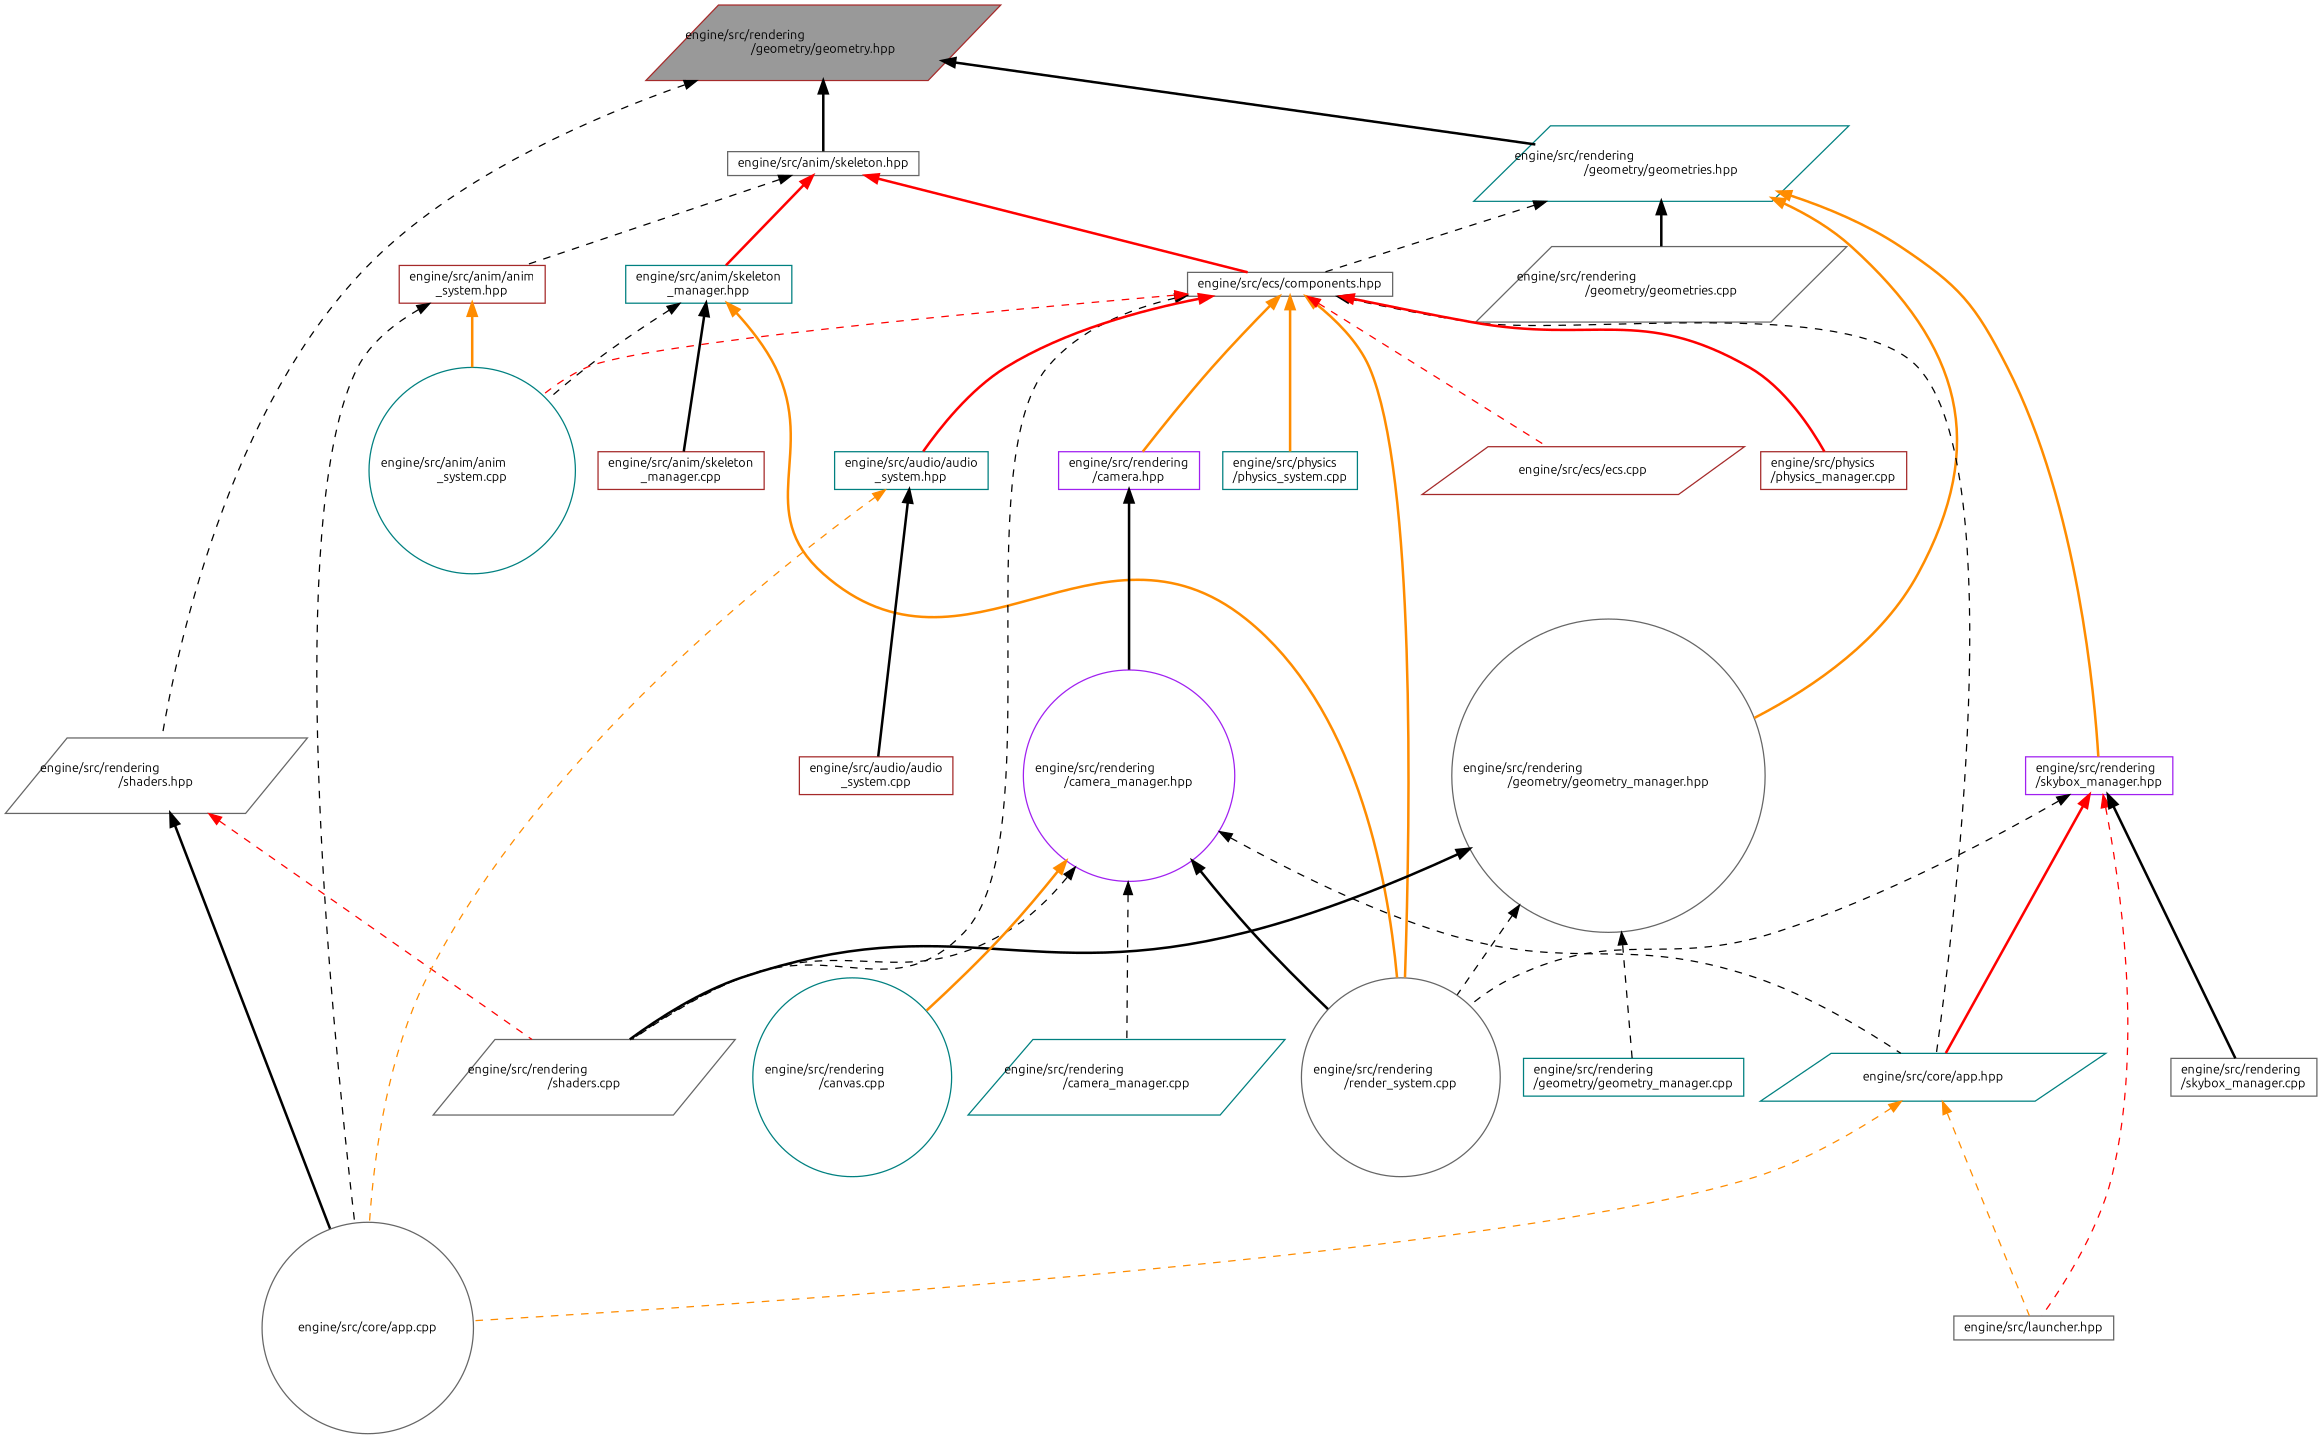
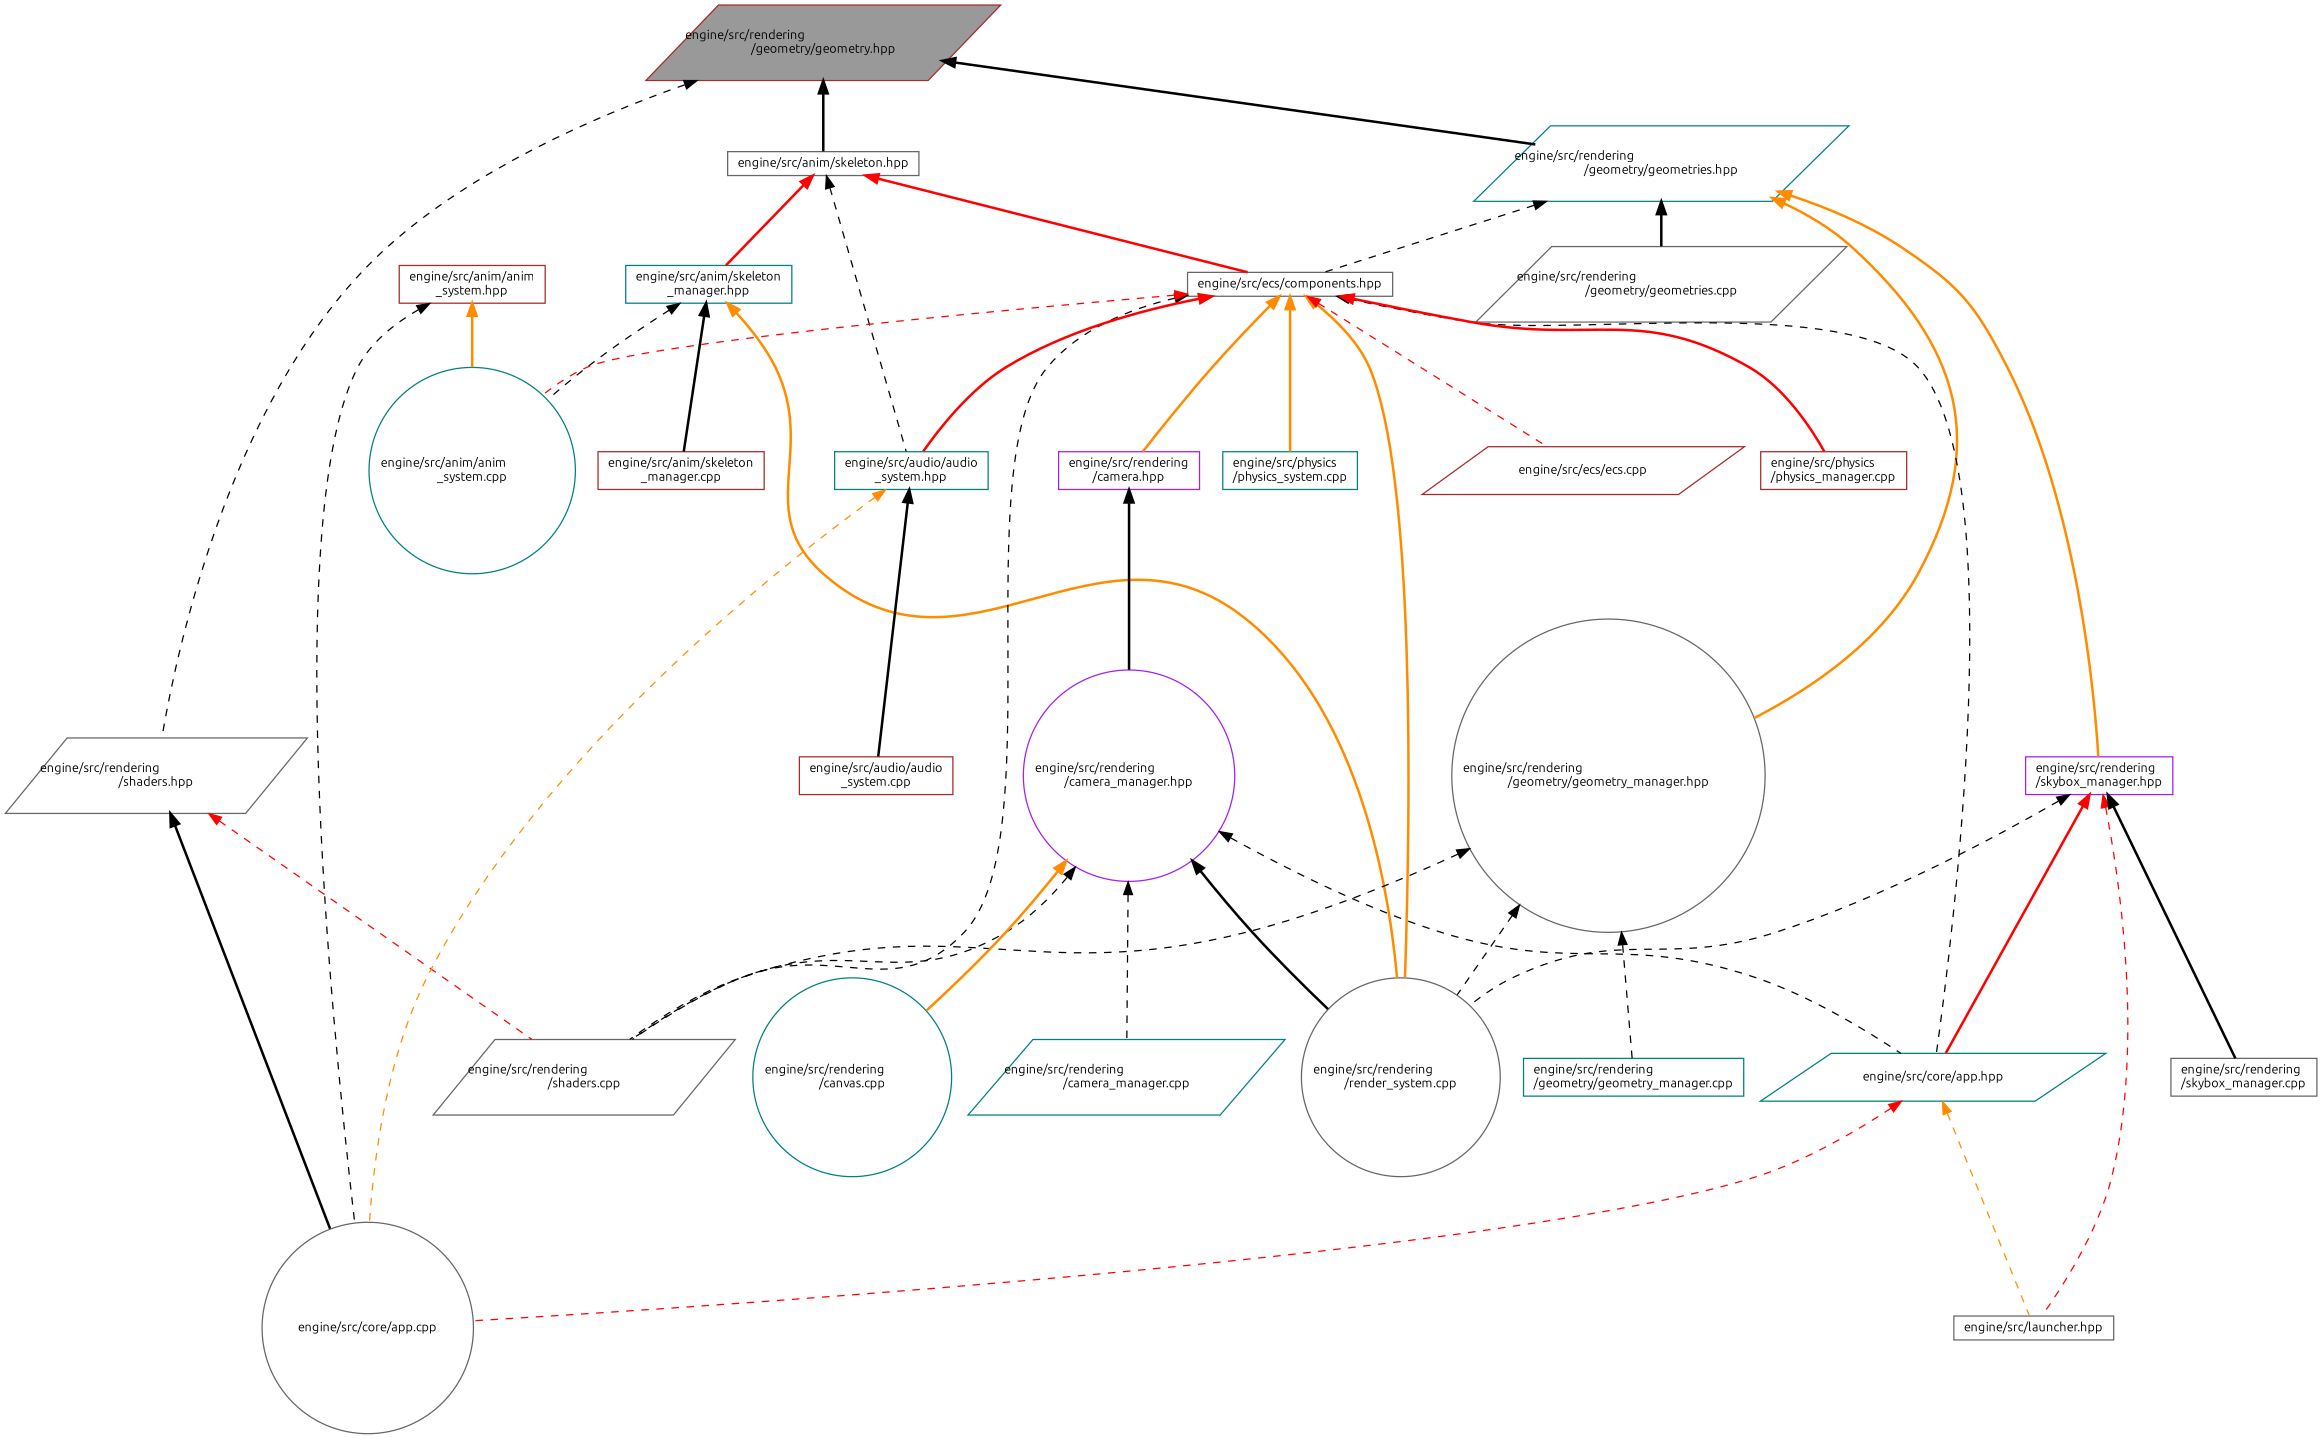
(652, 222) -> (866, 313)
(1042, 952) -> (1042, 952)
(1193, 1264) -> (1193, 1264)
